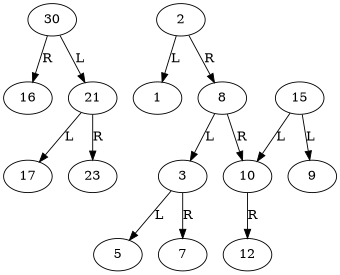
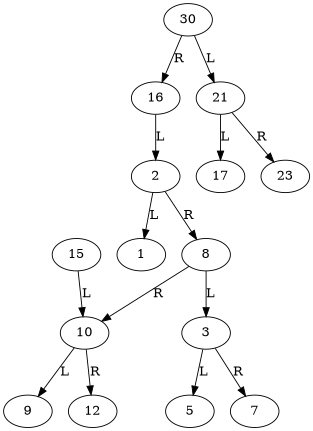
none -> (156, 133)
(305, 133) -> (59, 369)
